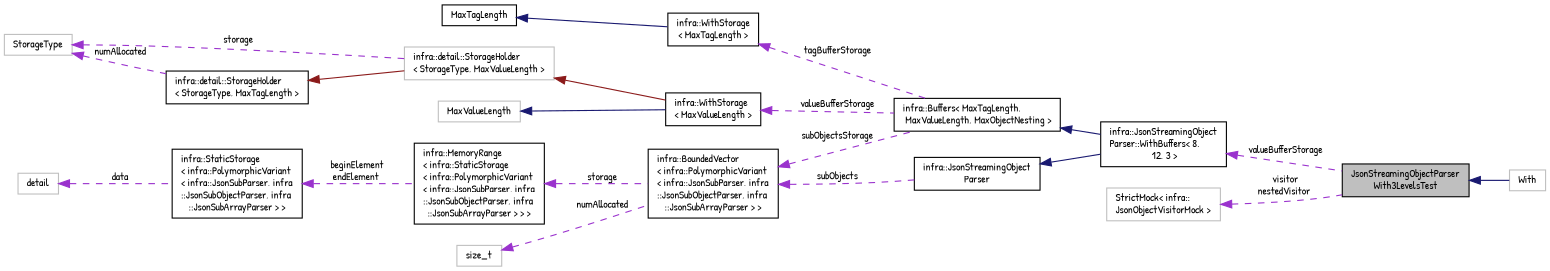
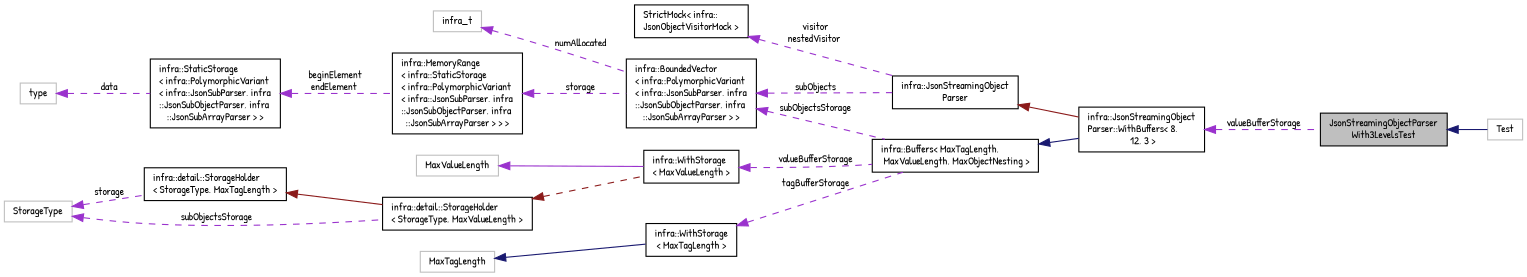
(479, 15) -> (457, 262)
(237, 40) -> (215, 218)
(119, 52) -> (108, 192)
(479, 63) -> (457, 214)
(615, 90) -> (593, 186)
(599, 110) -> (577, 166)
(1076, 158) -> (1054, 112)
(1528, 180) -> (1505, 130)
(38, 184) -> (38, 93)
(1287, 201) -> (826, 58)
(1164, 204) -> (691, 21)
(479, 256) -> (457, 21)
